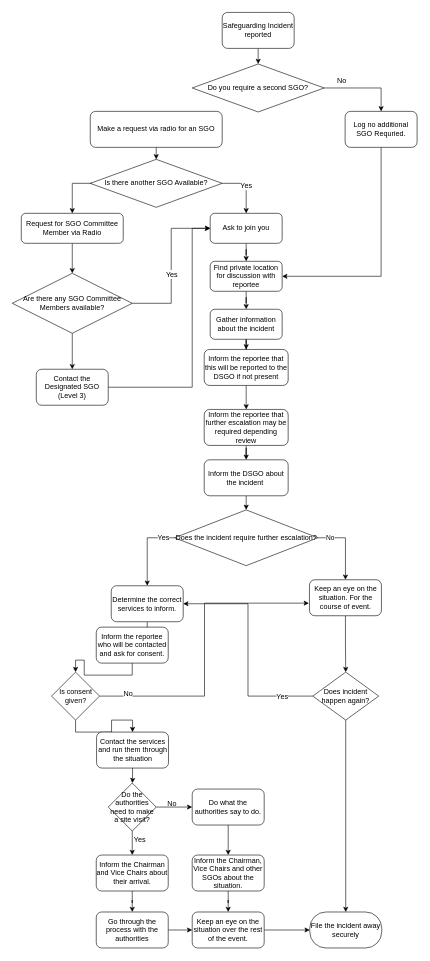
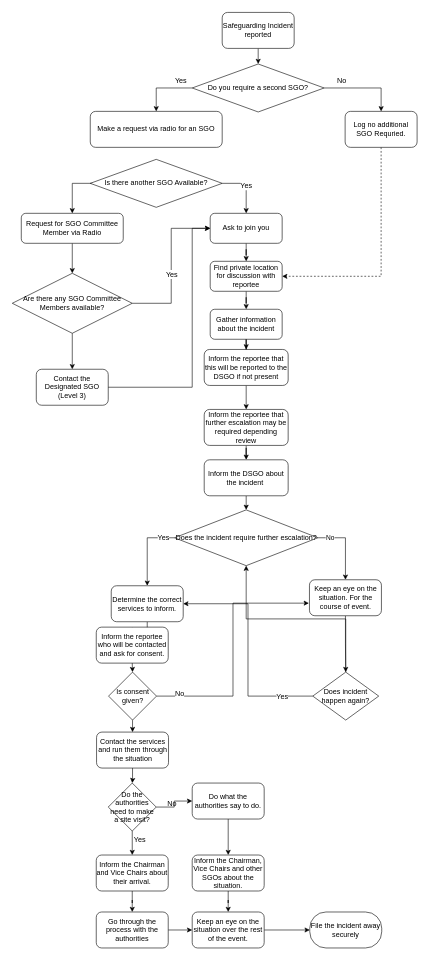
none -> (156, 88)
(156, 153) -> none
(381, 259) -> (381, 259)
(76, 696) -> (133, 696)
(228, 807) -> (228, 801)
(346, 906) -> (246, 618)
